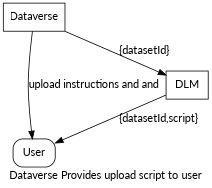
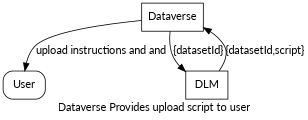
(114, 118) -> (226, 49)
